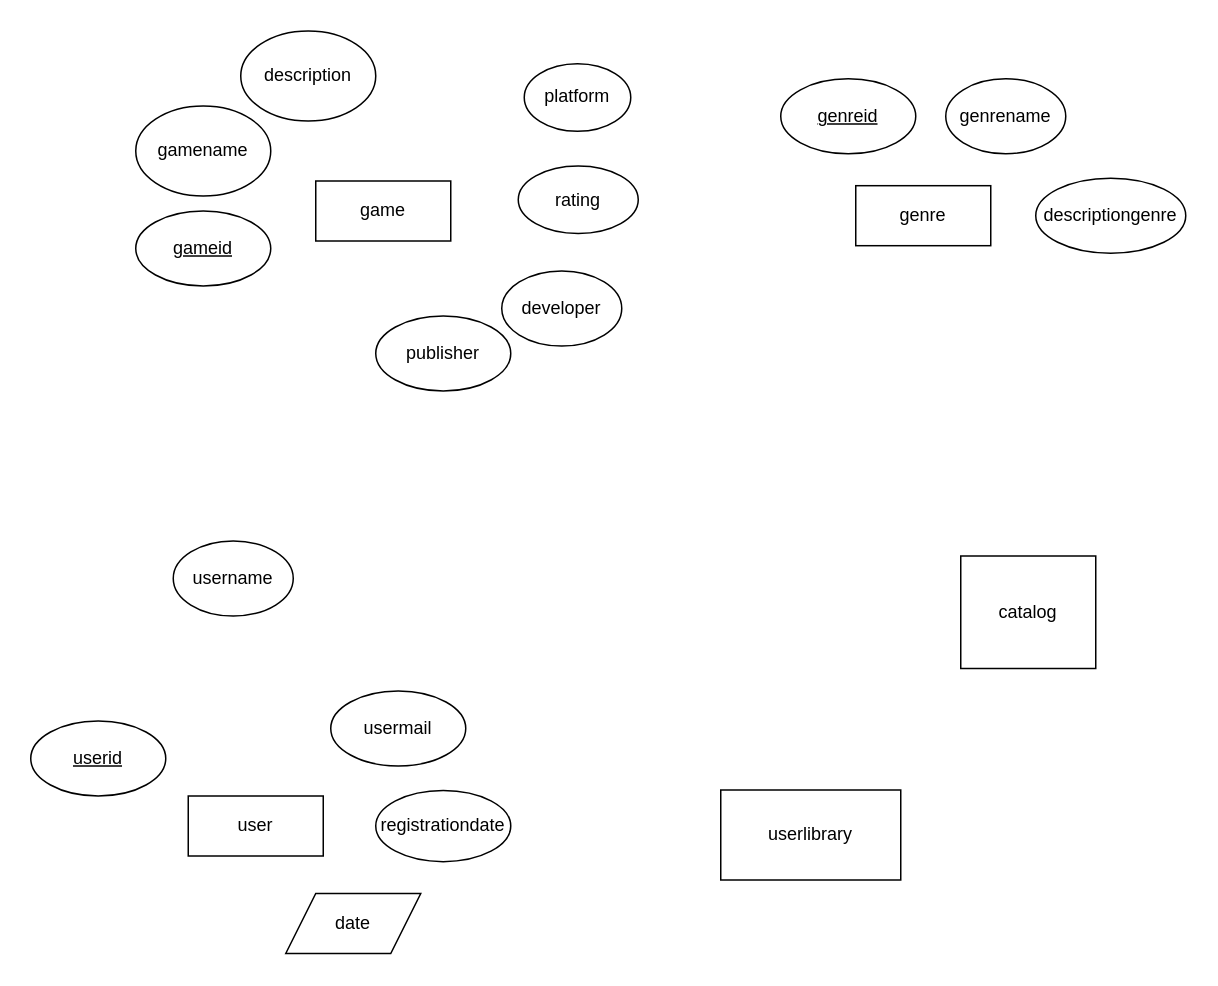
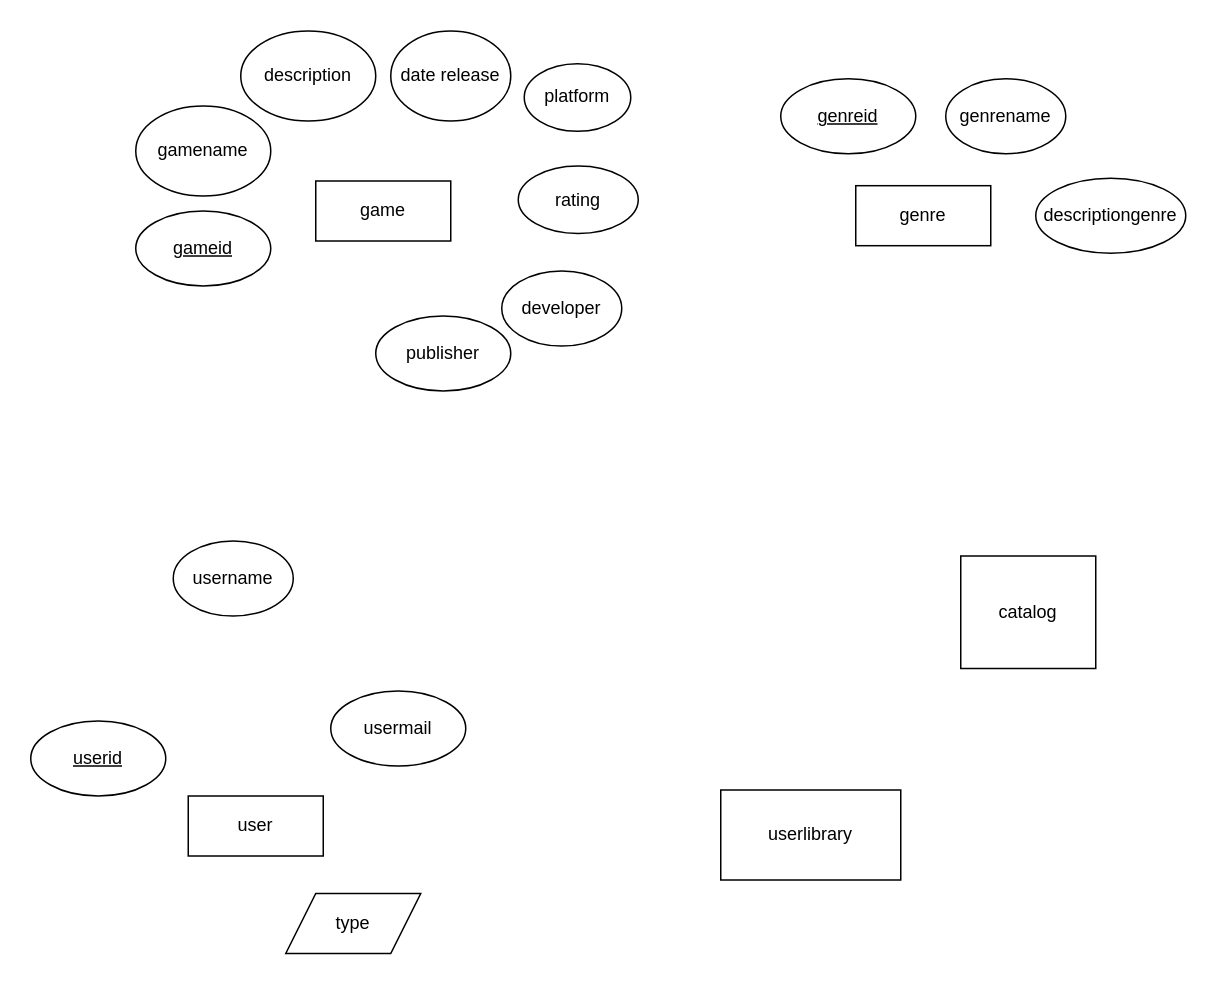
none -> (451, 76)
(443, 826) -> none
(353, 923) -> (353, 923)
